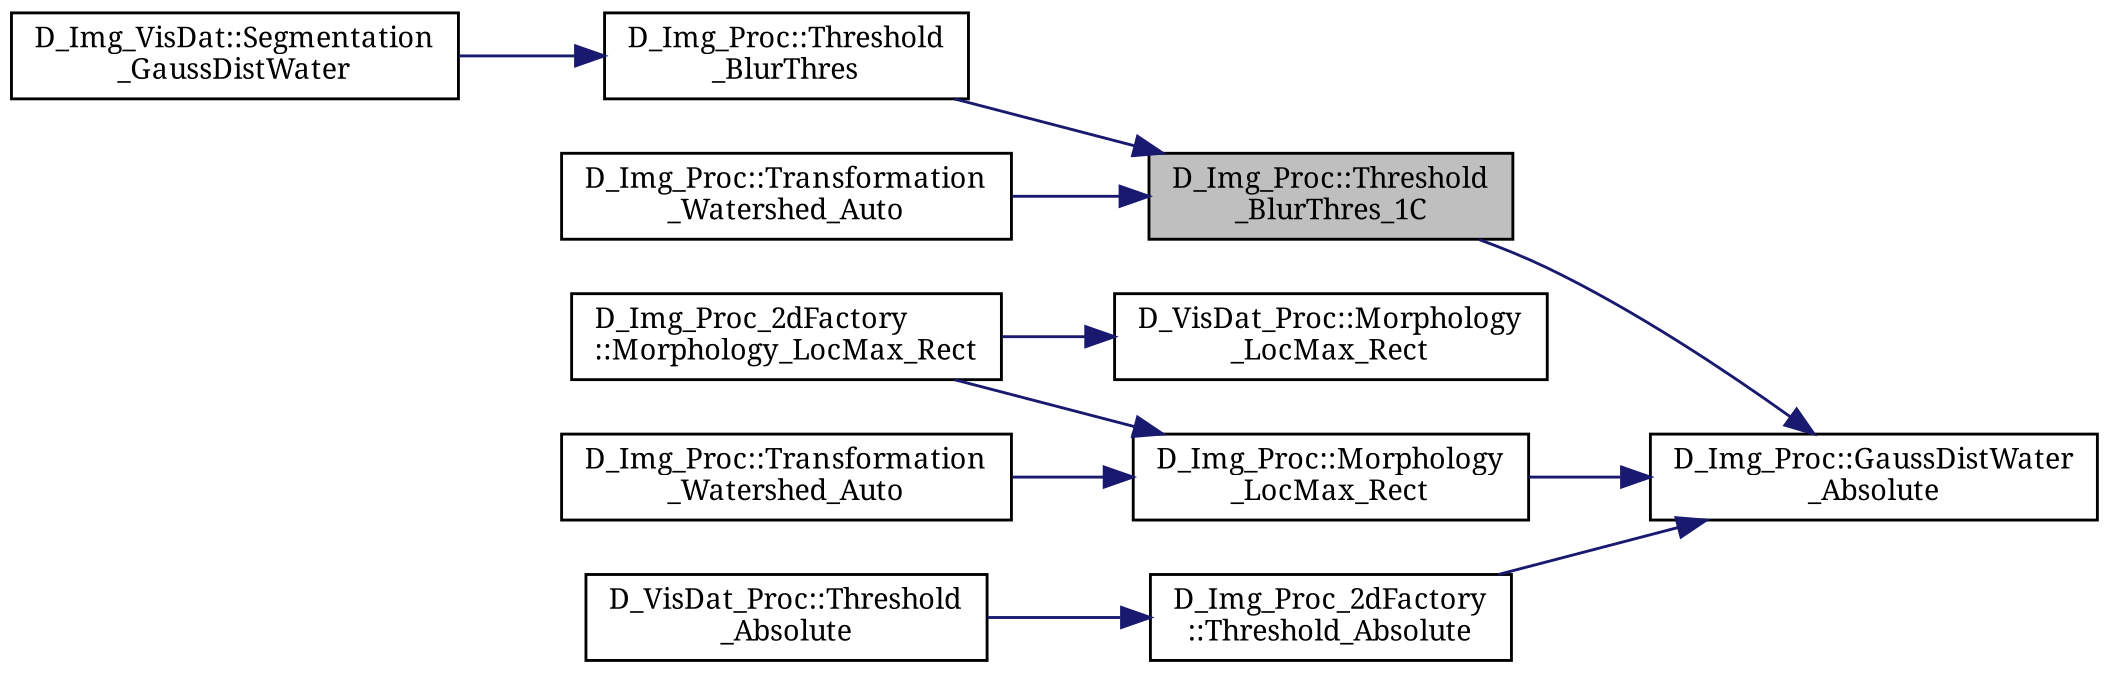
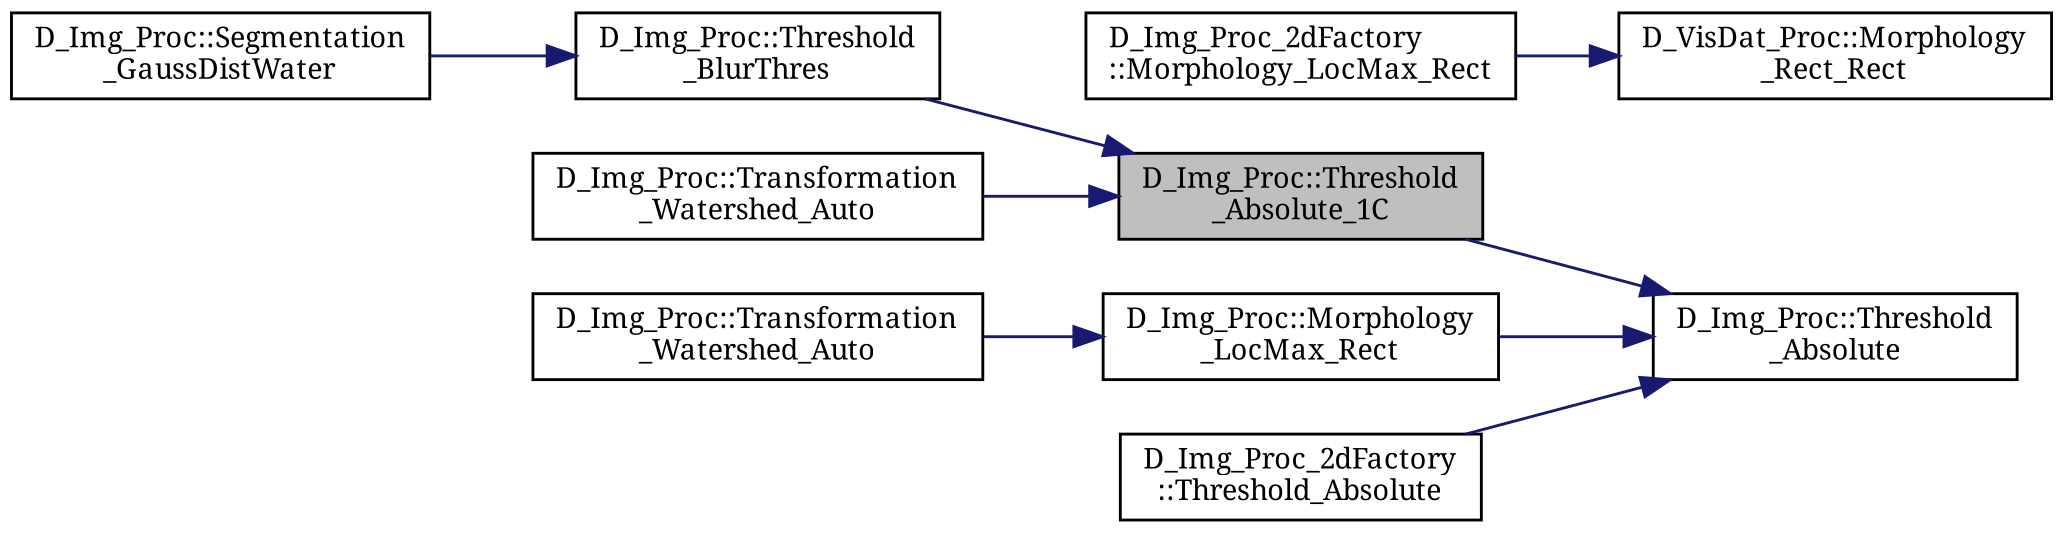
(235, 56) -> (221, 56)
(1331, 196) -> (1301, 196)
(1331, 337) -> (1835, 56)
(1044, 403) -> none
(1874, 477) -> (1835, 337)
(787, 617) -> none
